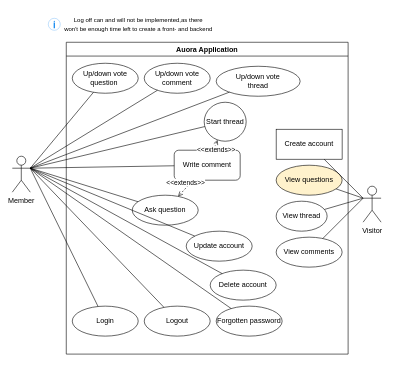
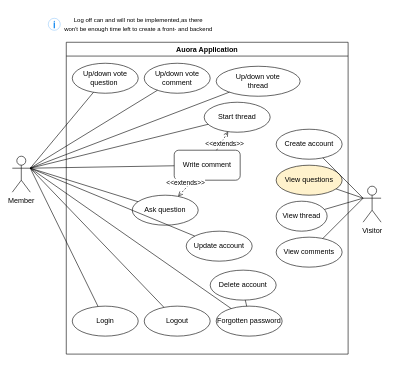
(225, 122) -> (237, 117)
(309, 144) -> (309, 144)
(133, 225) -> (246, 303)
